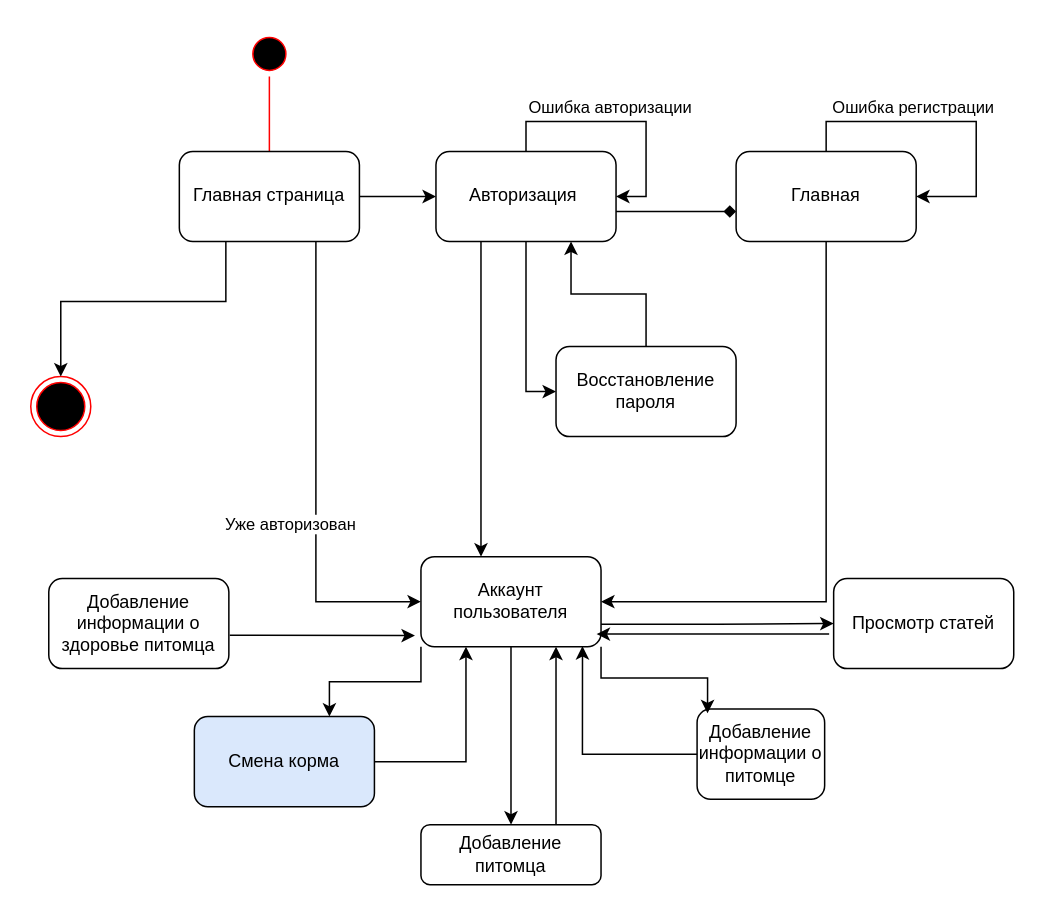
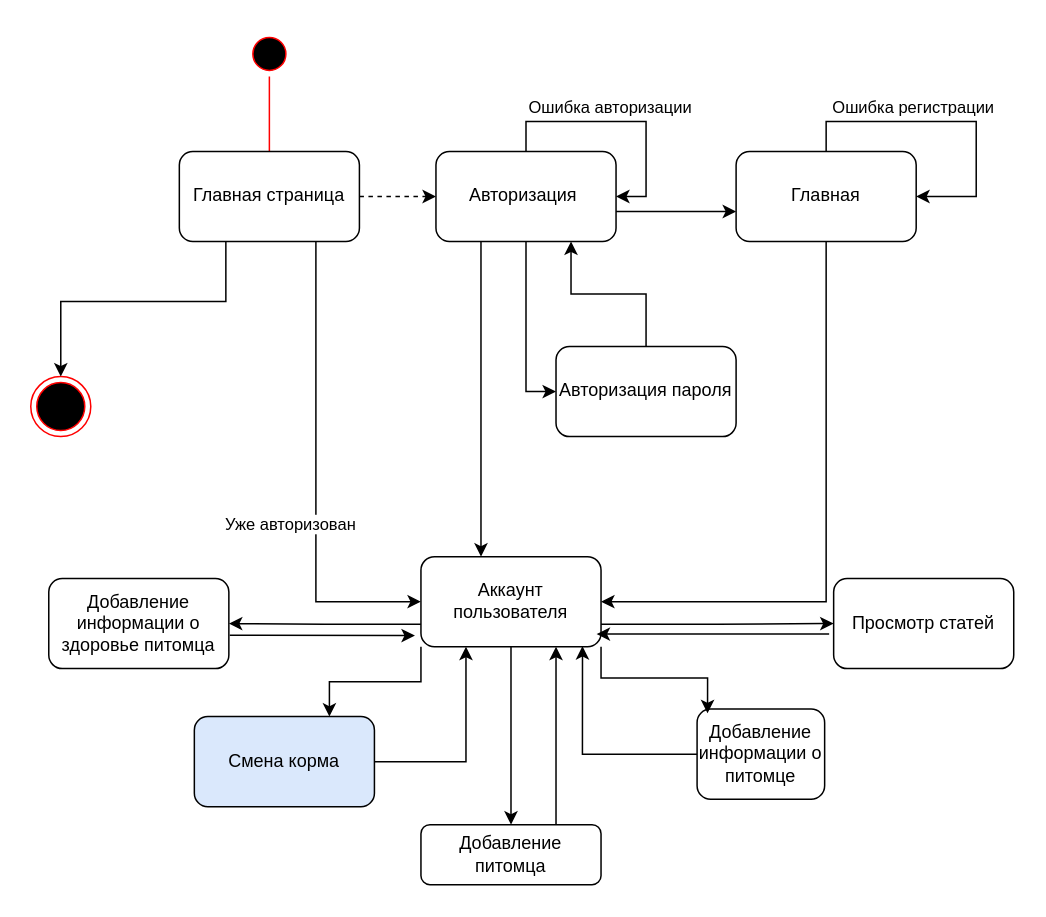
(393, 196) -> (393, 196)
(723, 211) -> (724, 211)
(646, 391) -> (646, 391)
none -> (330, 624)
